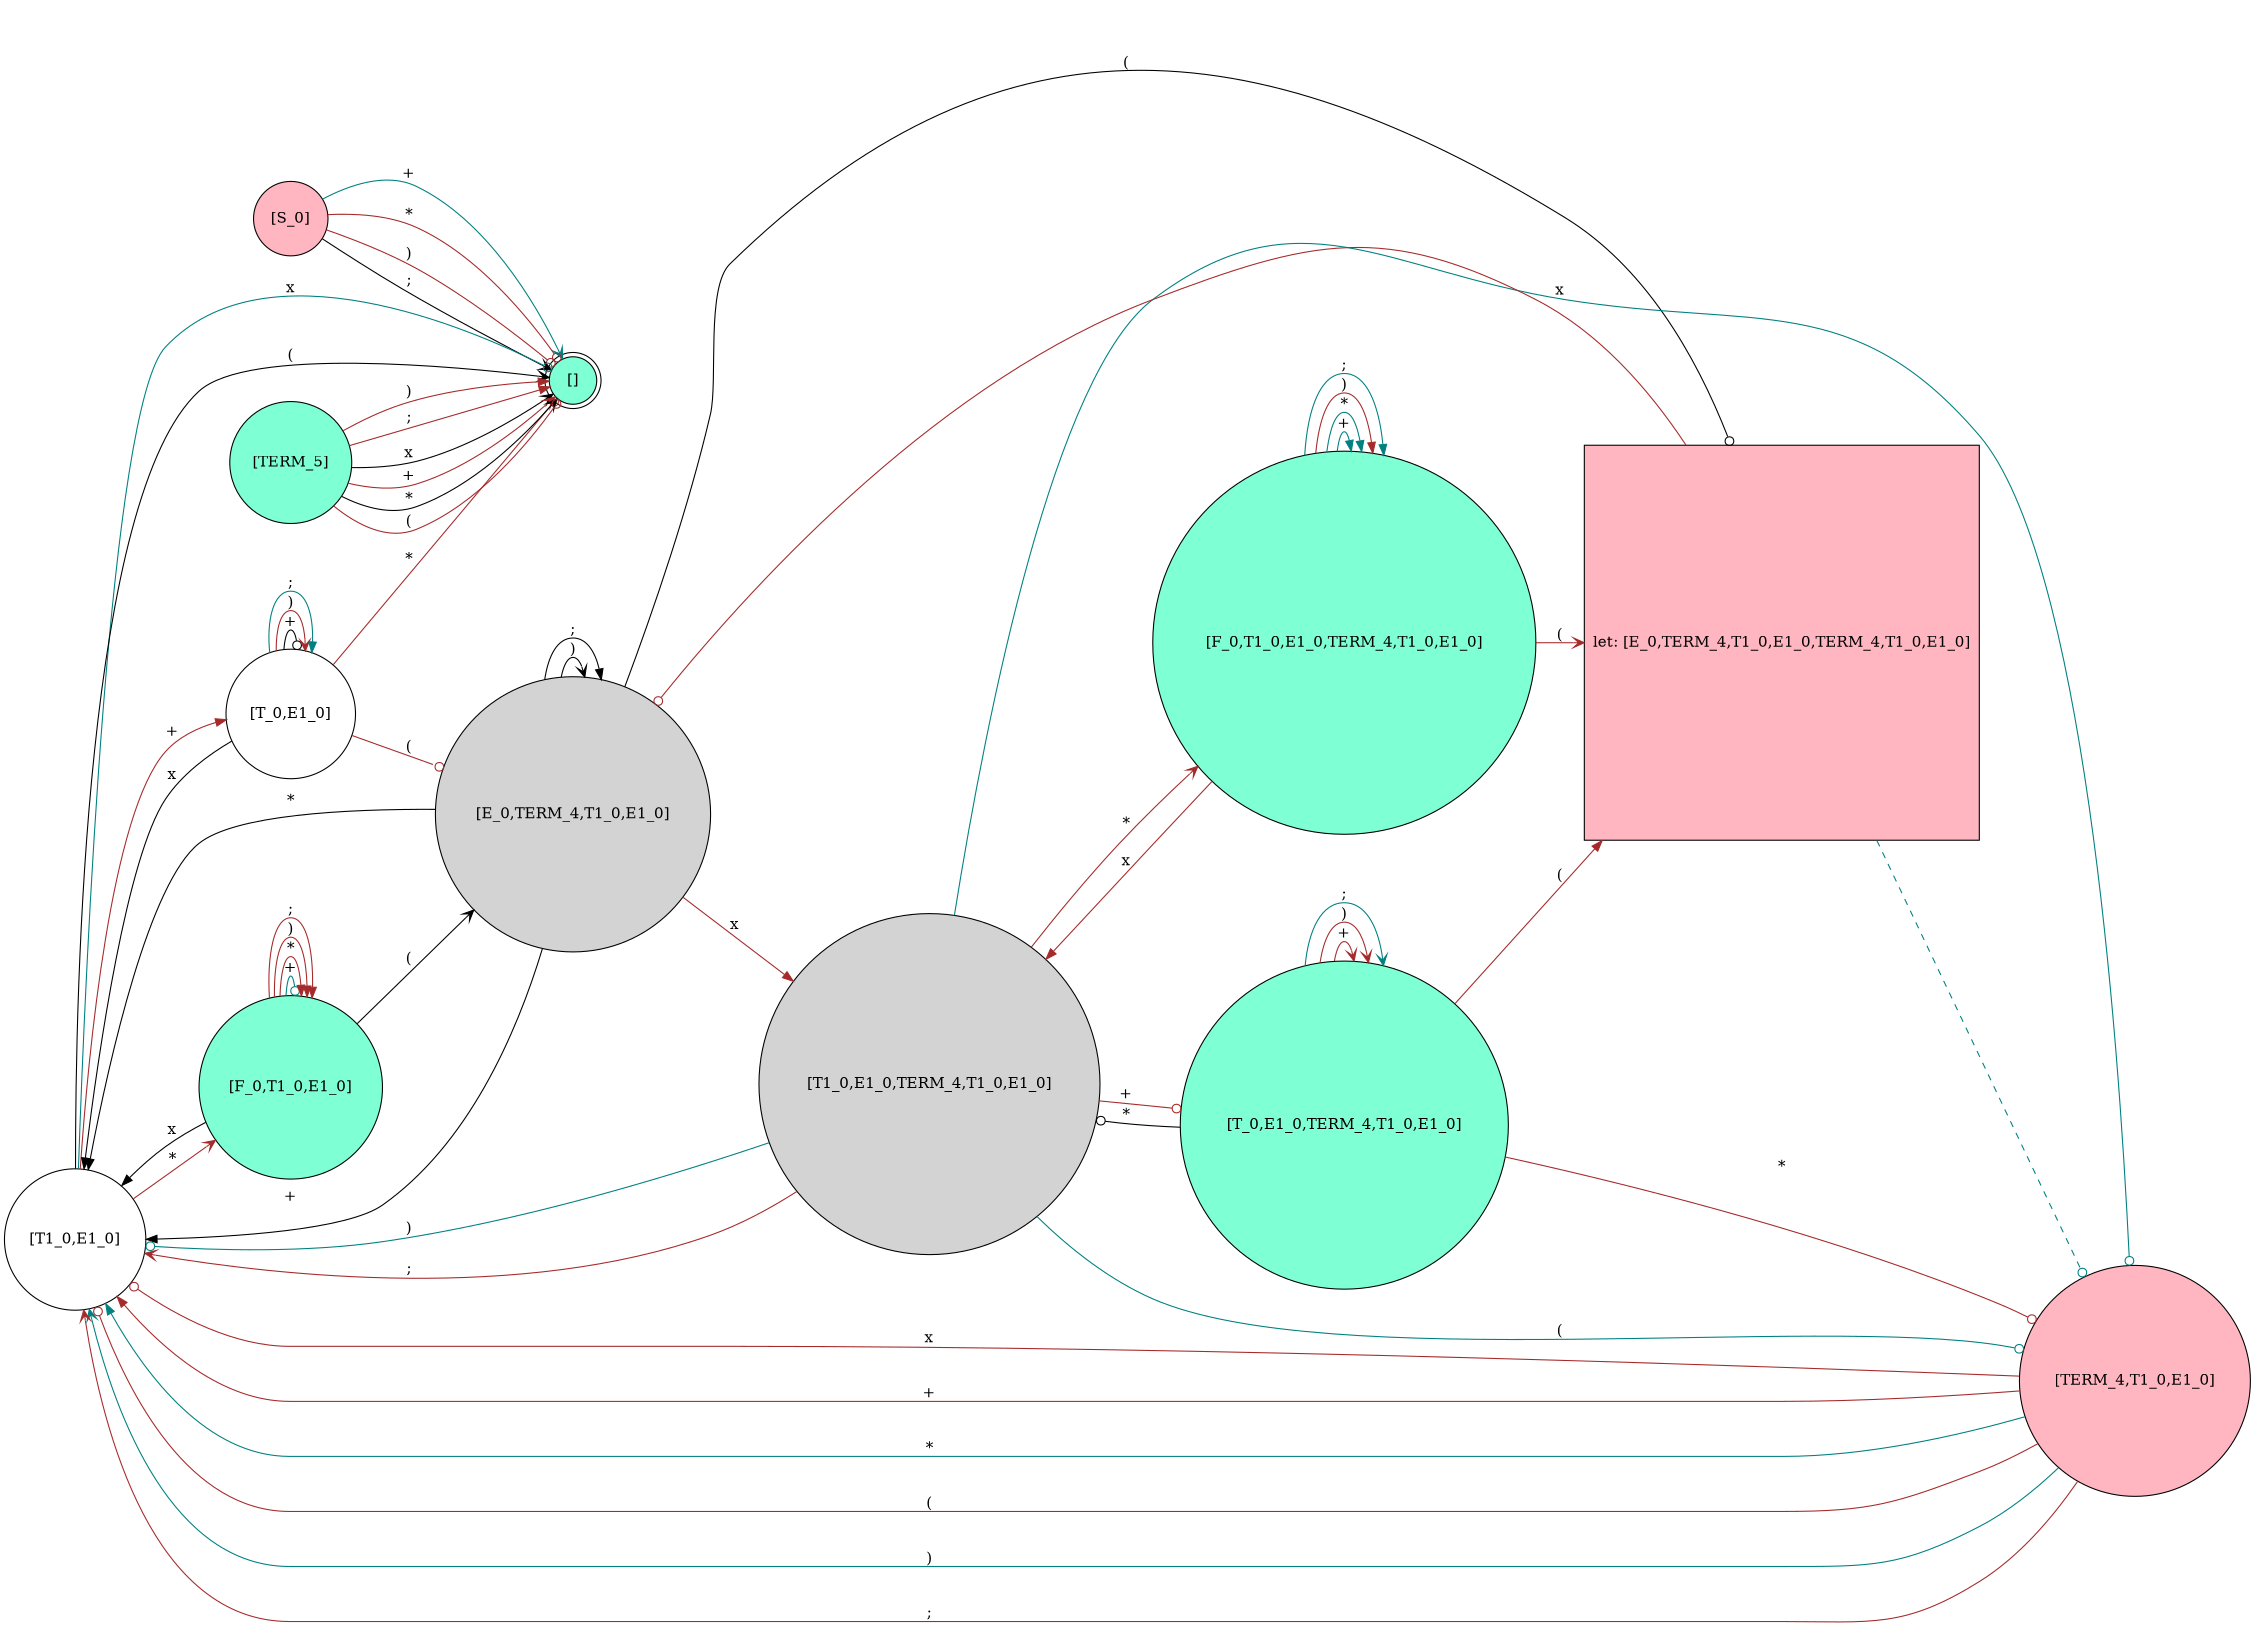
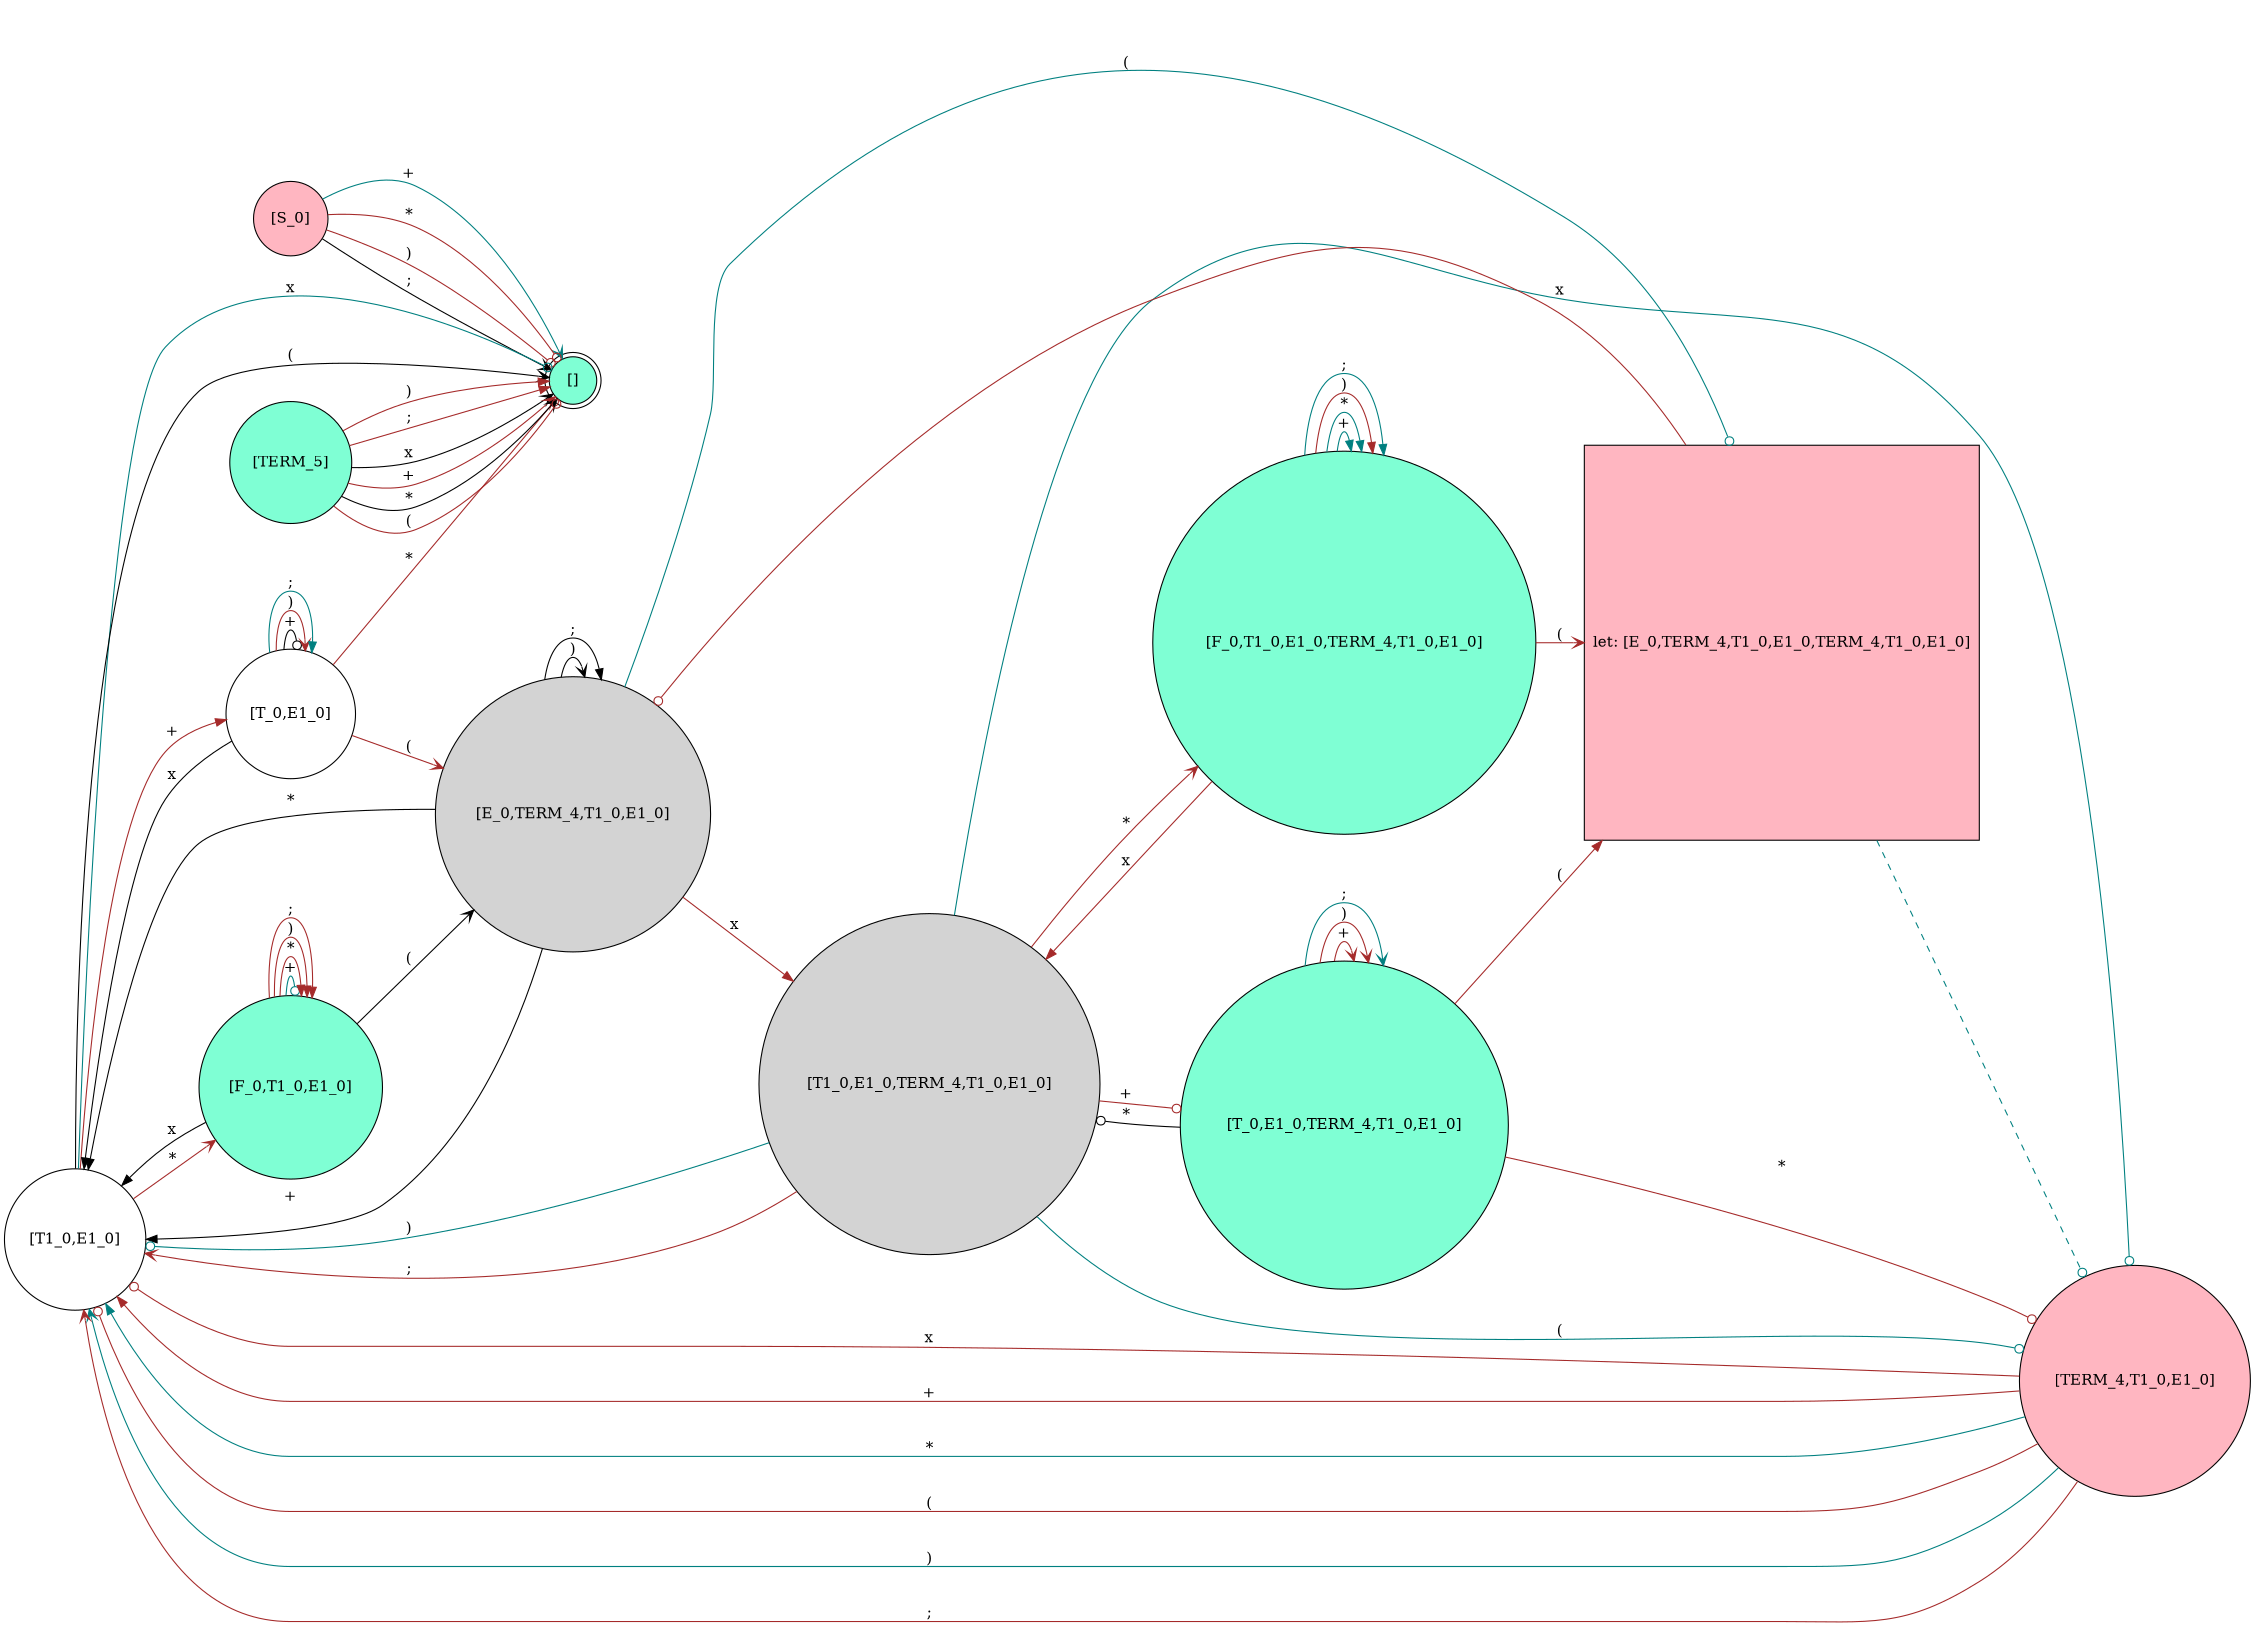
(1055, 80) -> (1055, 80)
(392, 750) -> (392, 750)
